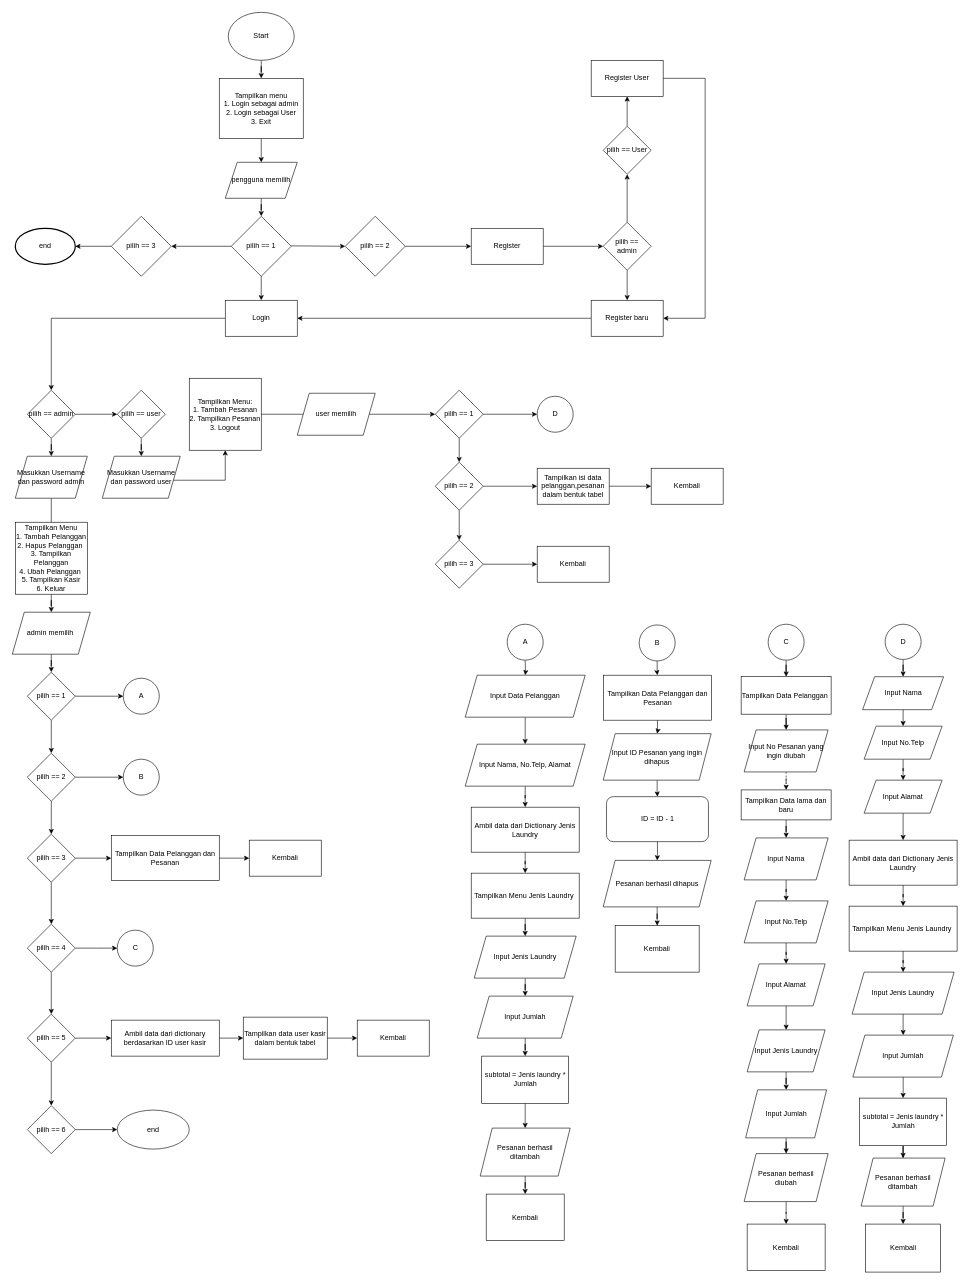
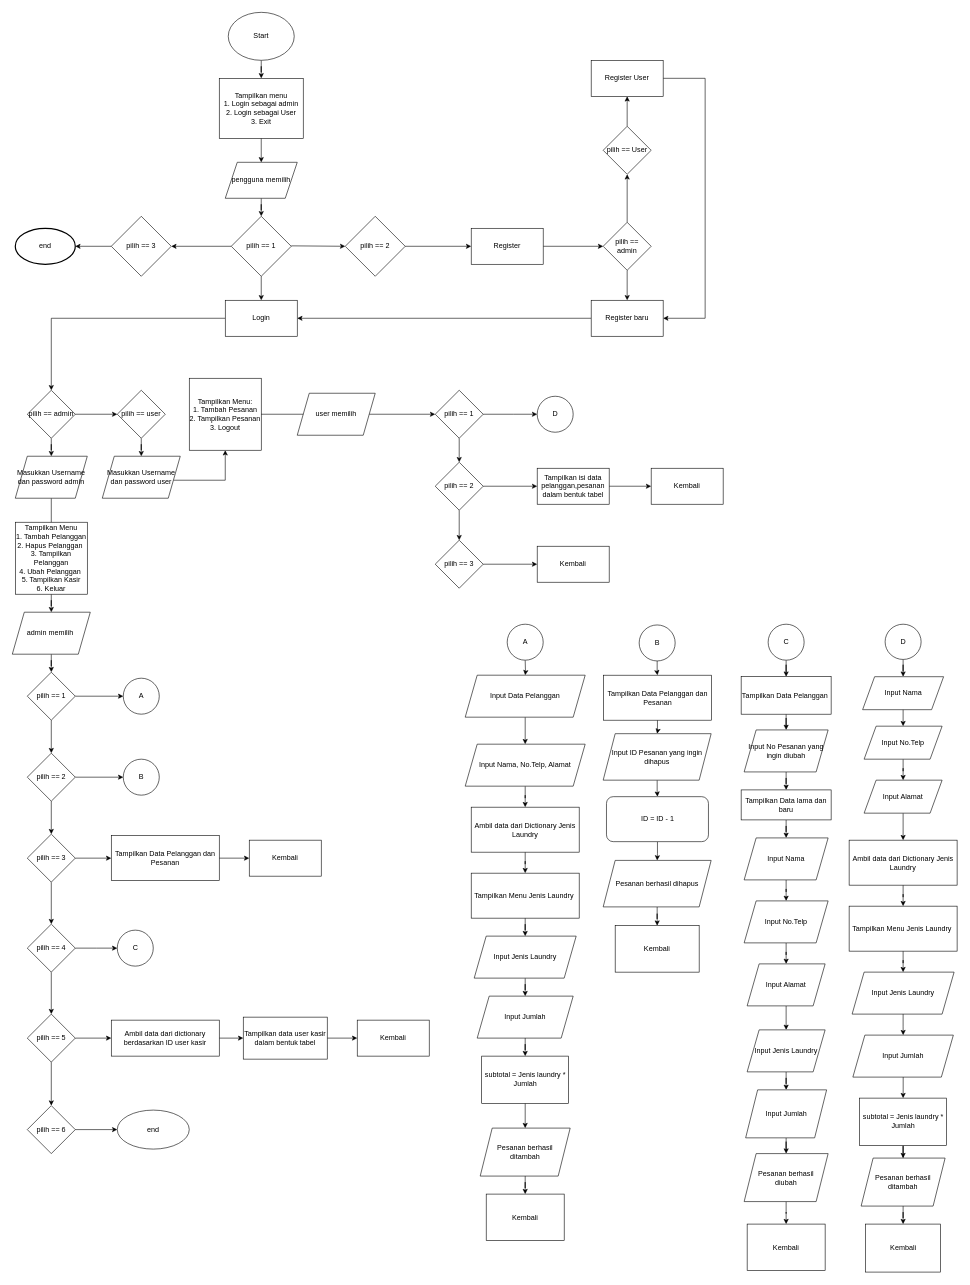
(786, 783) -> (786, 783)
